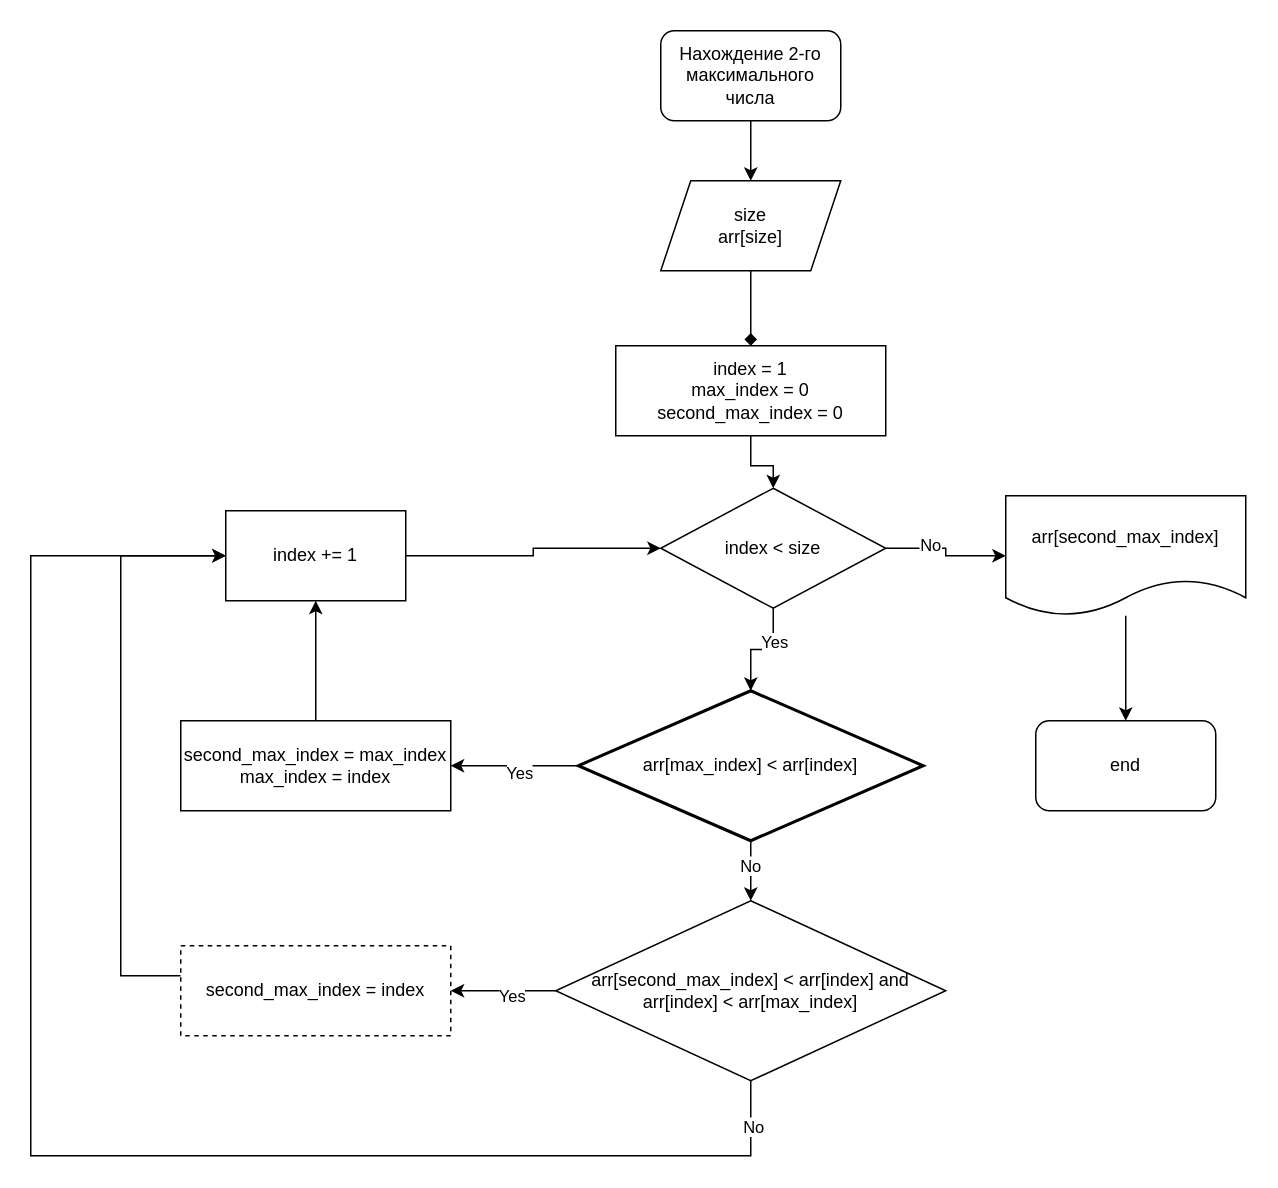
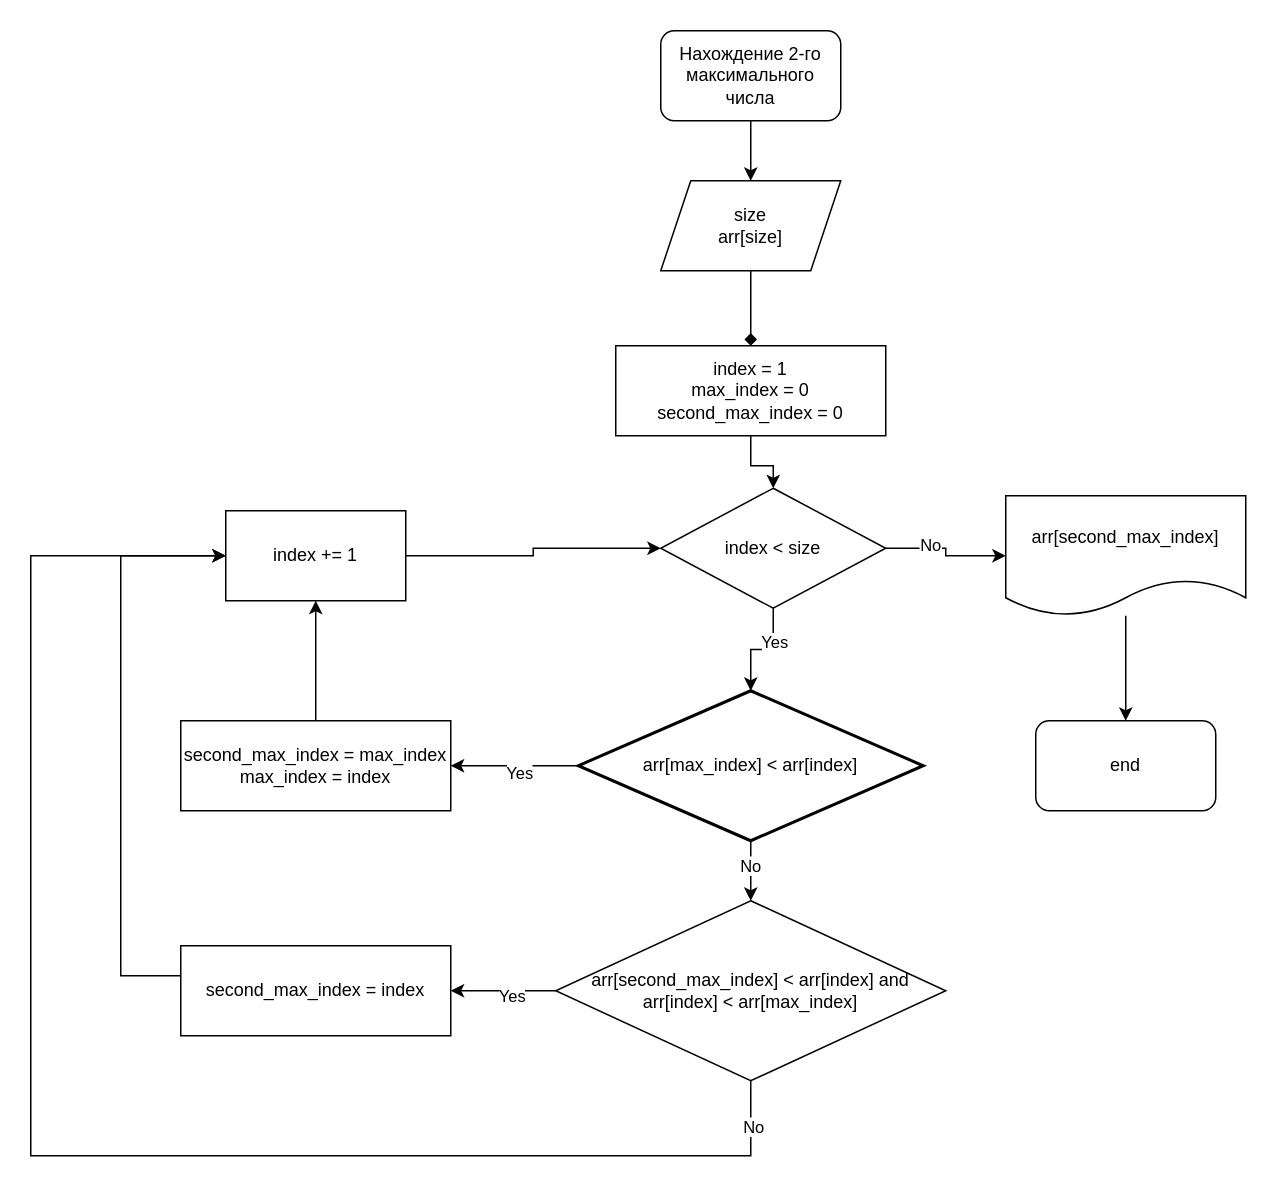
(316, 991) -> (316, 991)
